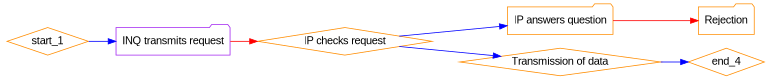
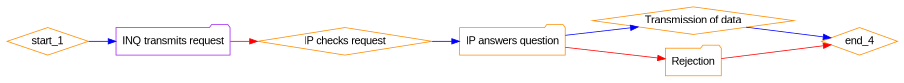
(446, 51) -> (598, 32)
none -> (772, 52)
